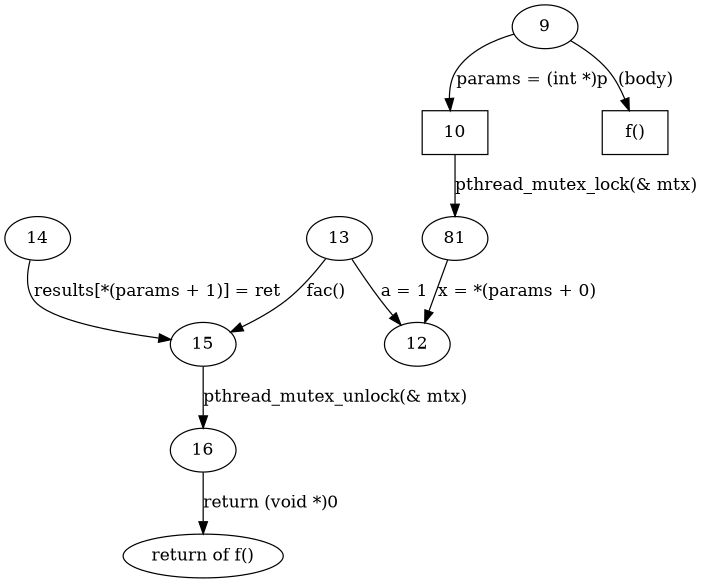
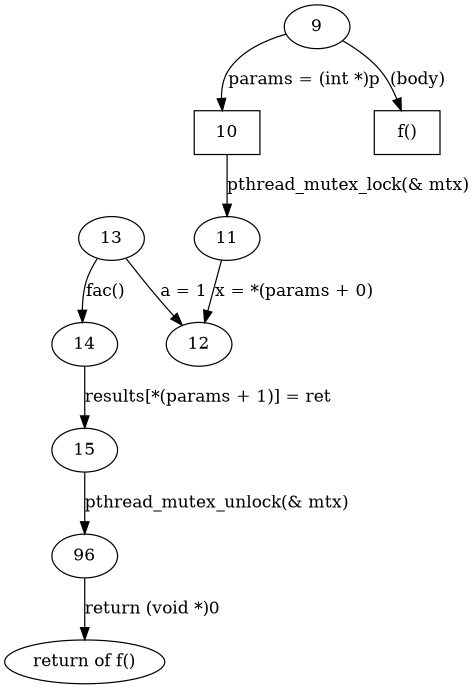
(455, 238) -> (227, 238)
(288, 299) -> (86, 283)
(203, 450) -> (85, 556)
